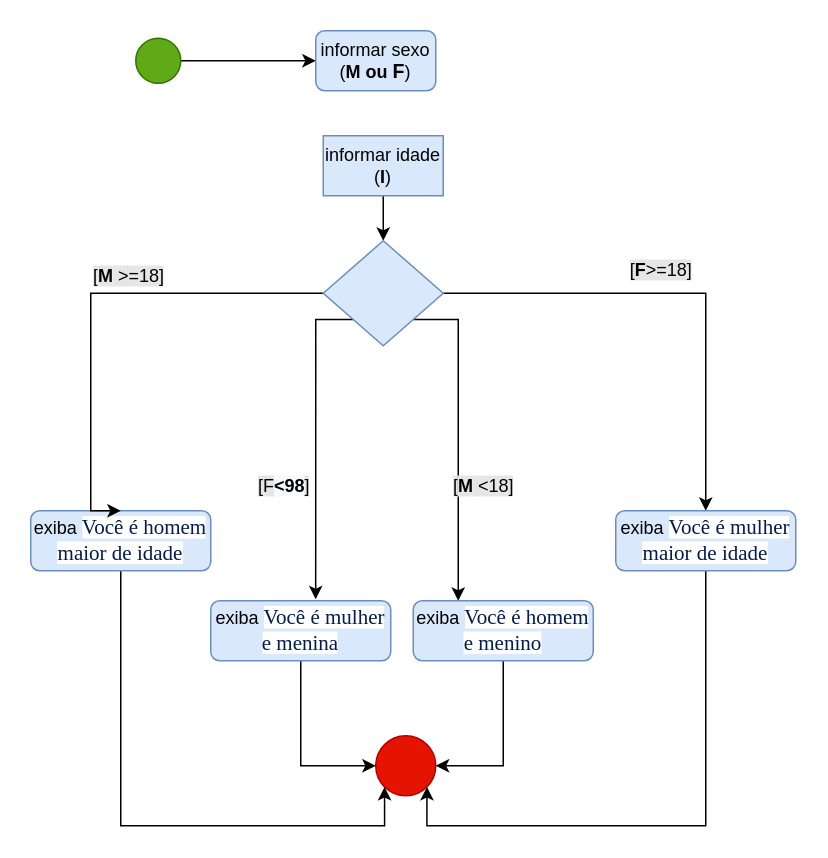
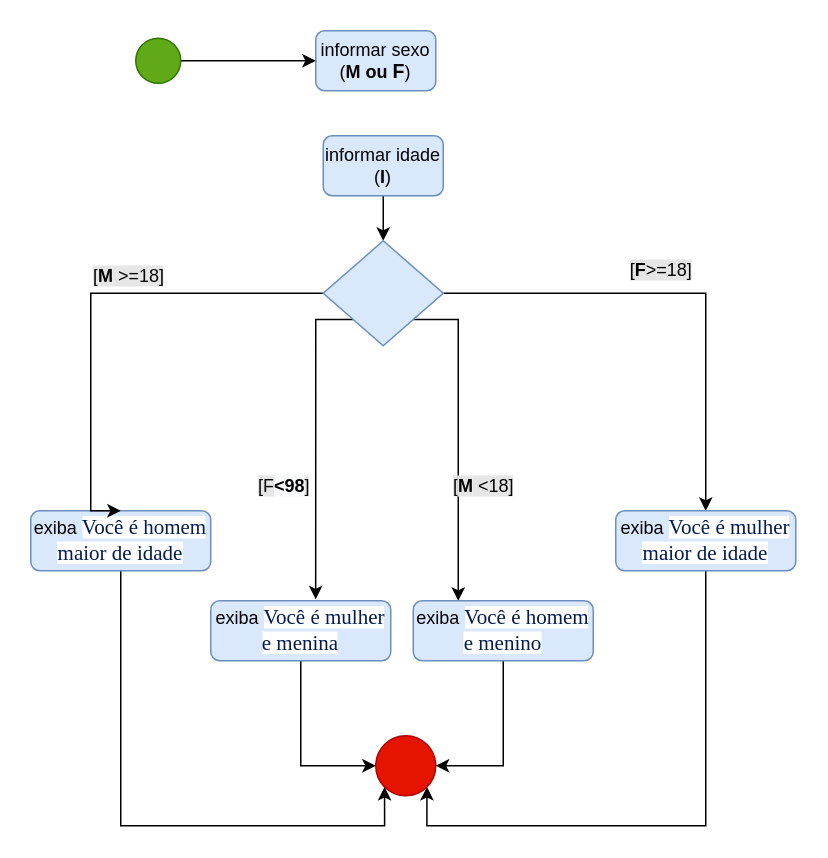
(383, 166) -> (383, 166)
